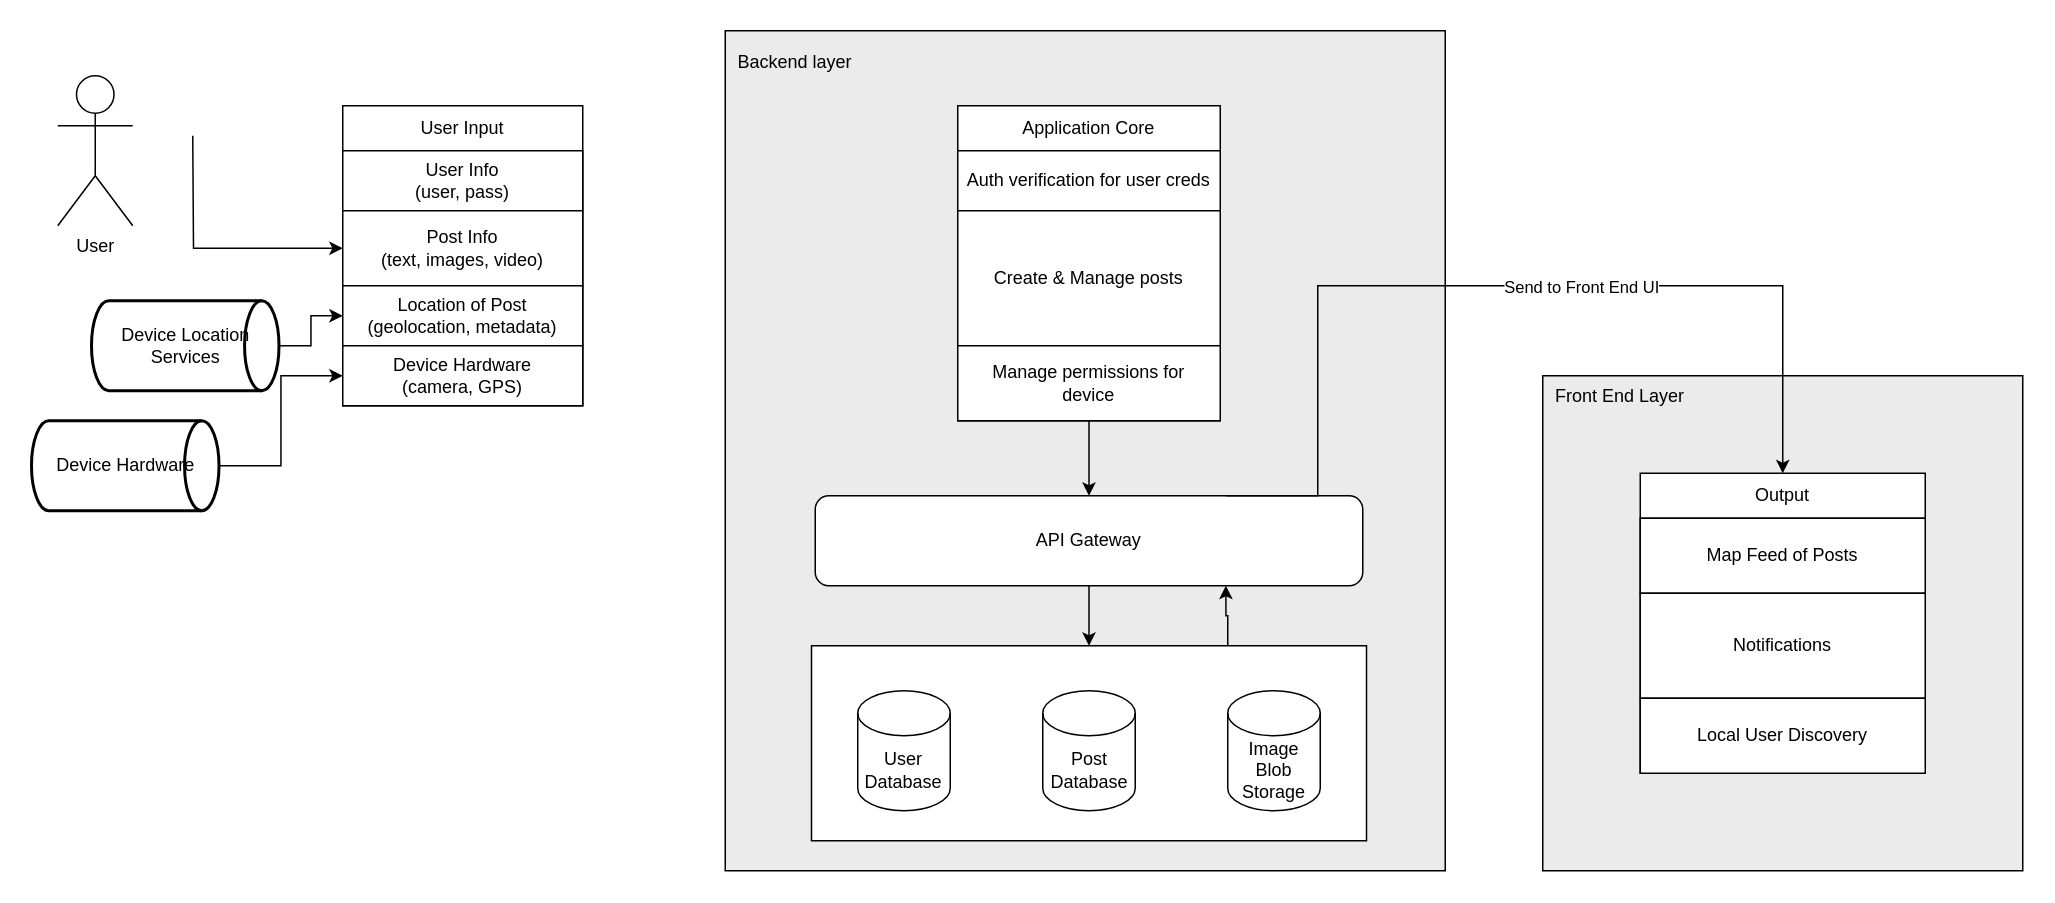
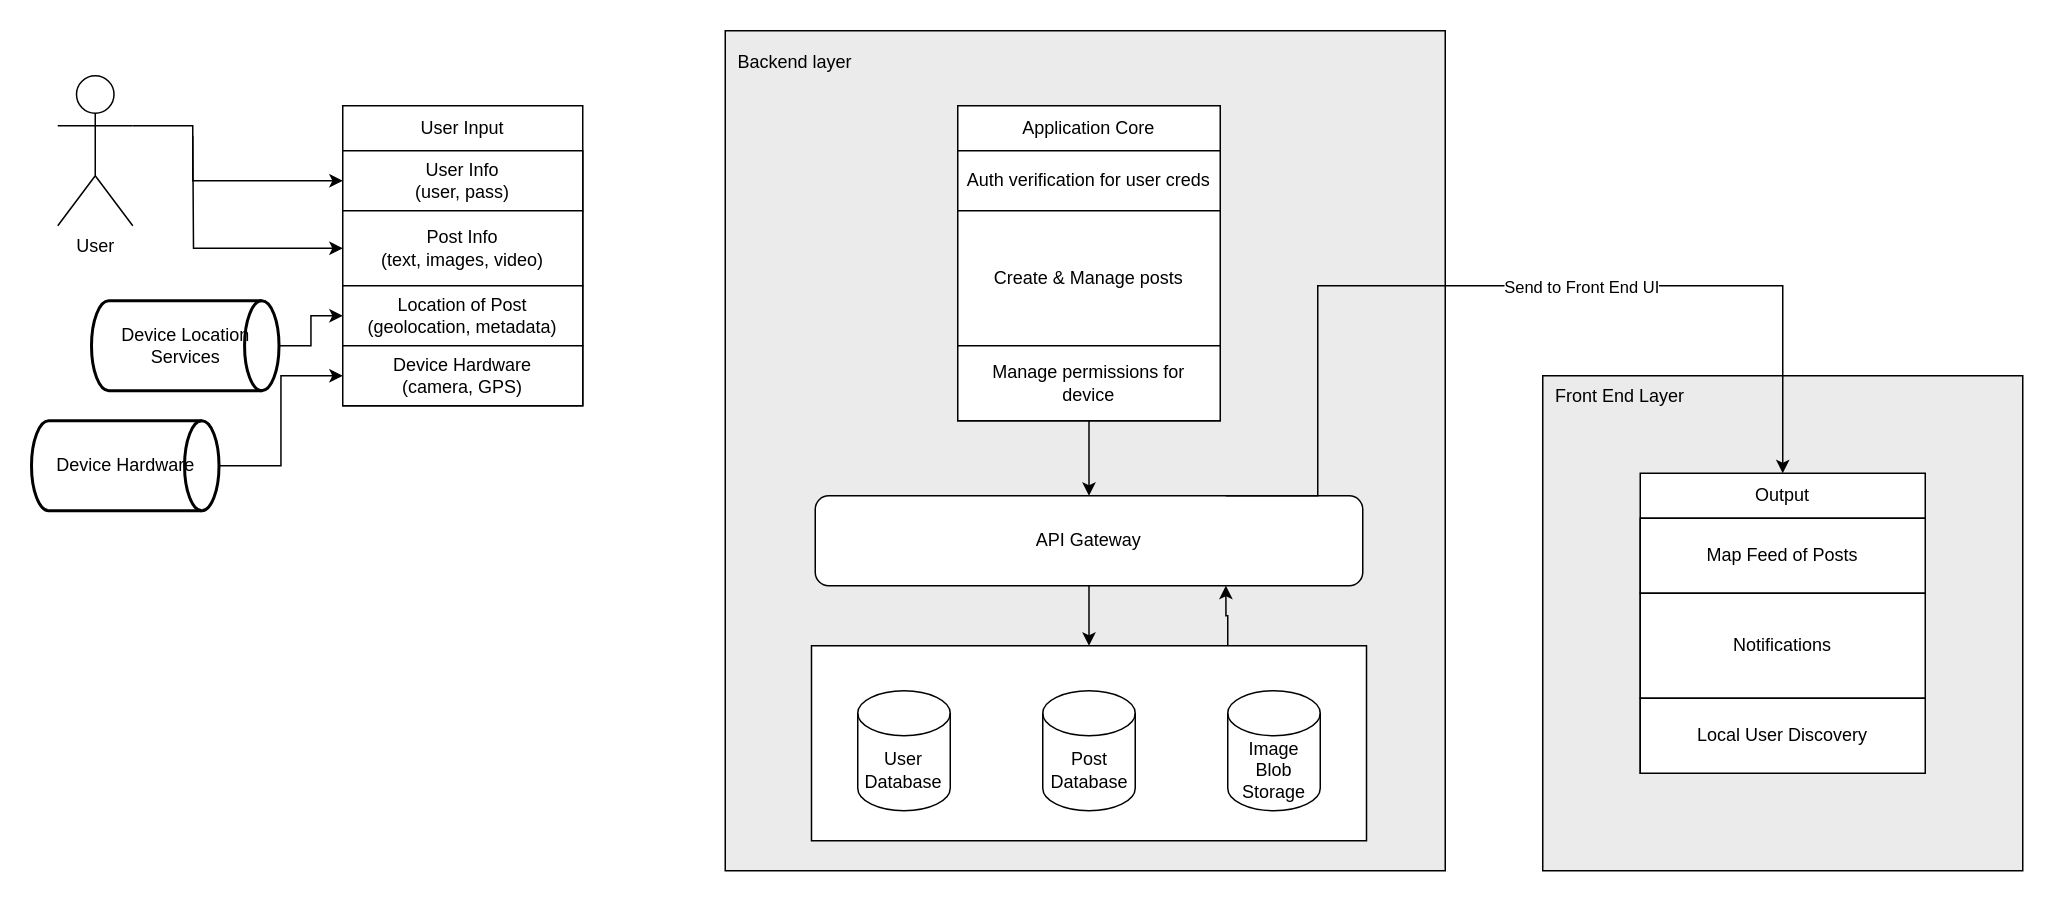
none -> (264, 181)
